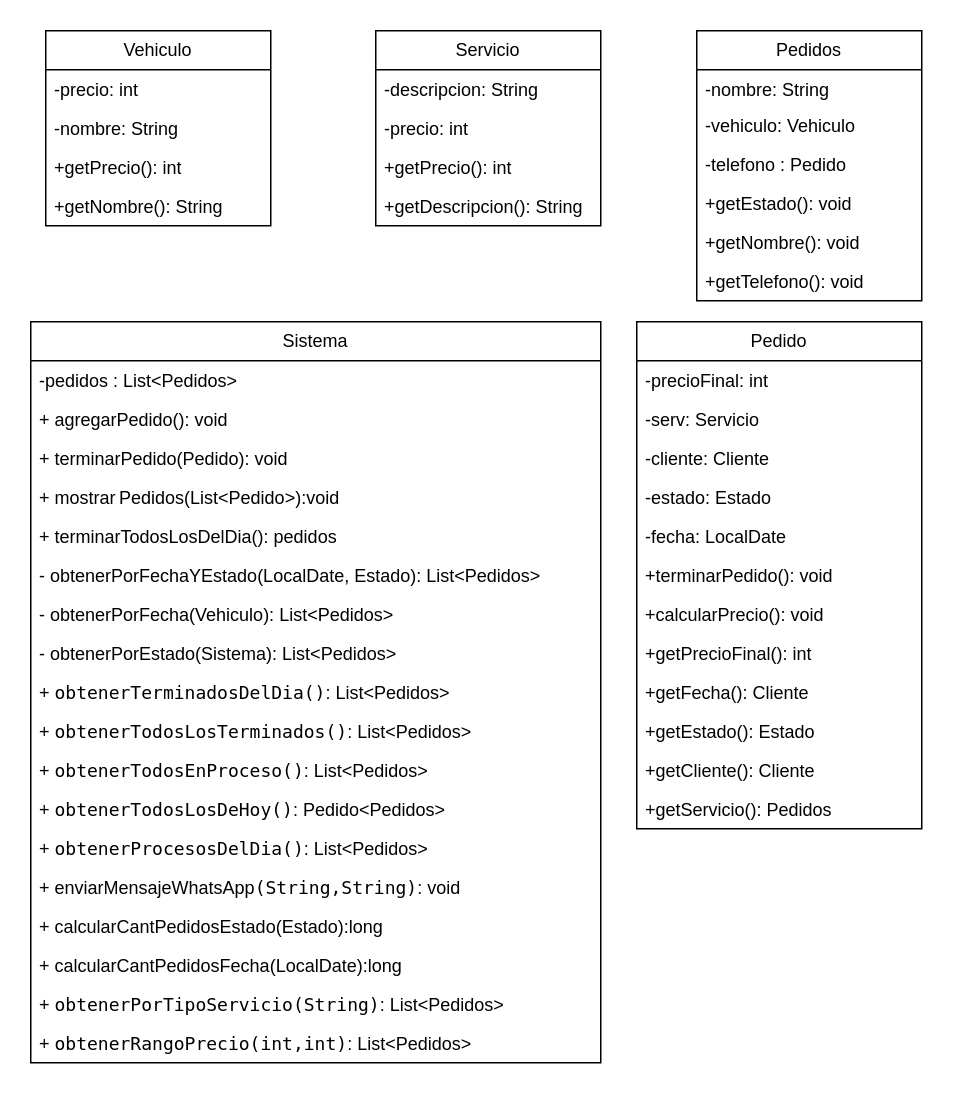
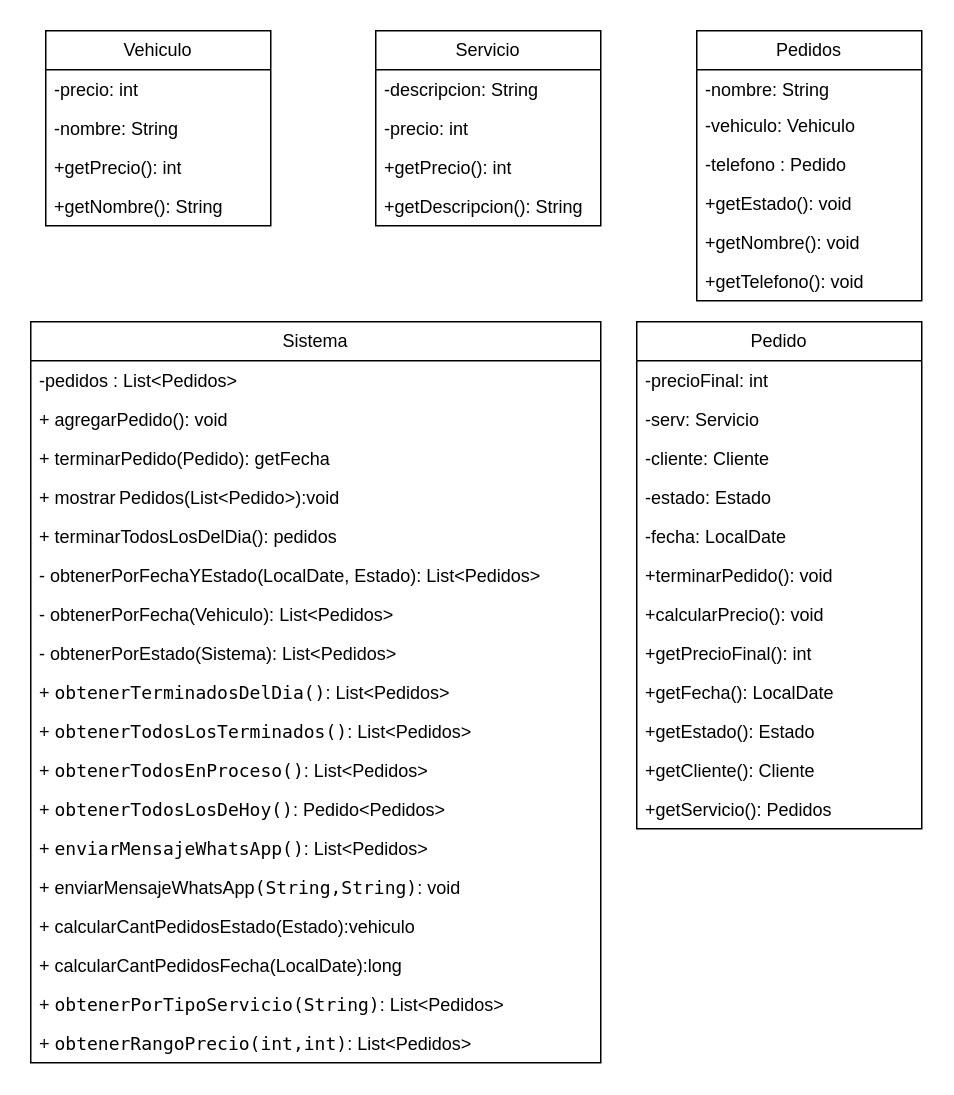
(175, 460) -> (197, 460)
(737, 694) -> (750, 694)
(227, 850) -> (230, 850)
(227, 928) -> (245, 928)
